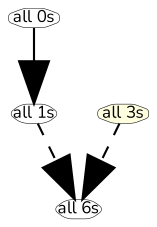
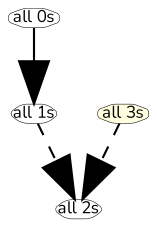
(79, 209) -> (79, 209)
